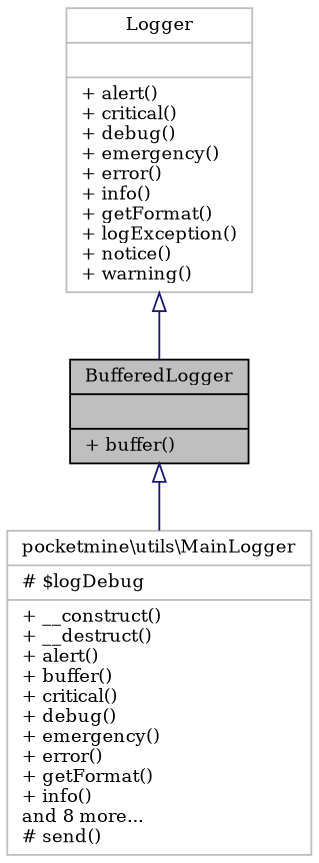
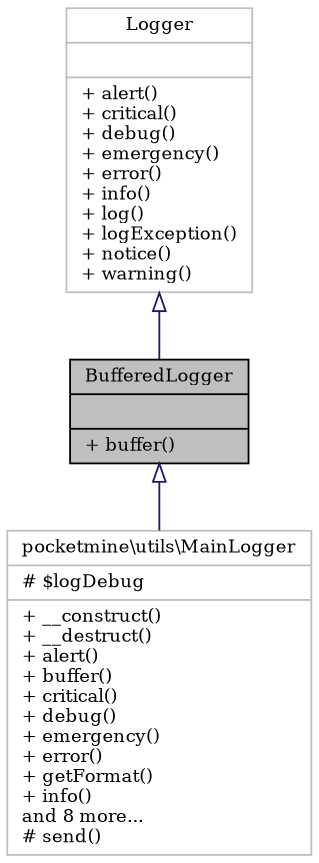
(147, 214) -> (113, 214)
